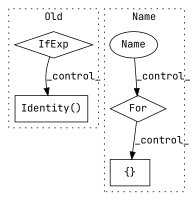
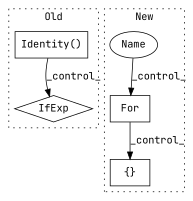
(144, 17) -> (144, 17)
(46, 72) -> (46, 74)
(138, 109) -> (130, 109)
